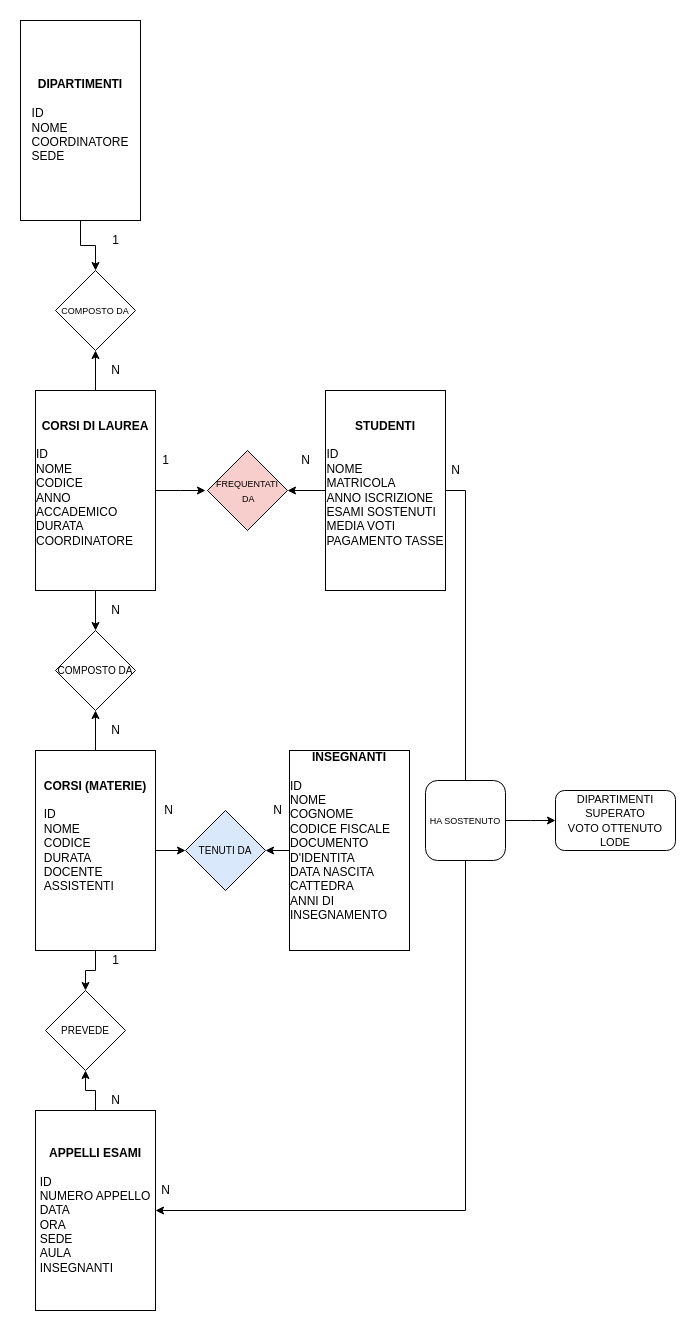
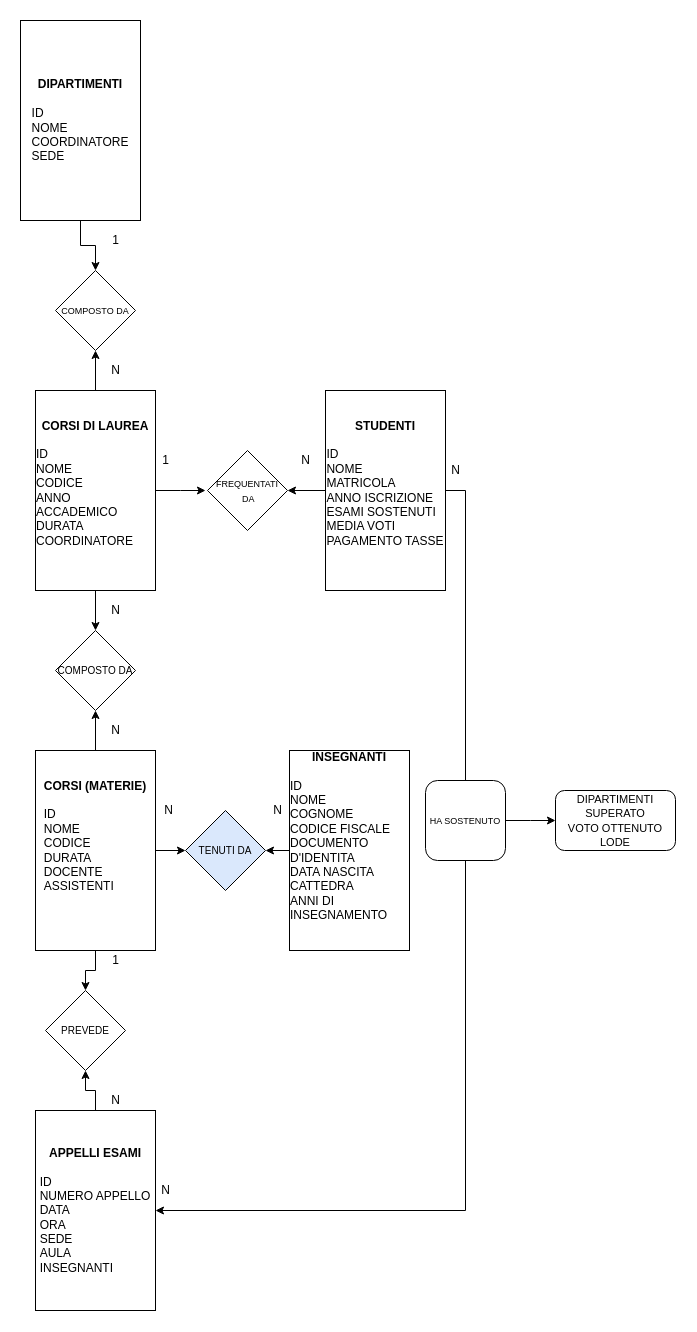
(248, 491) -> (248, 491)
